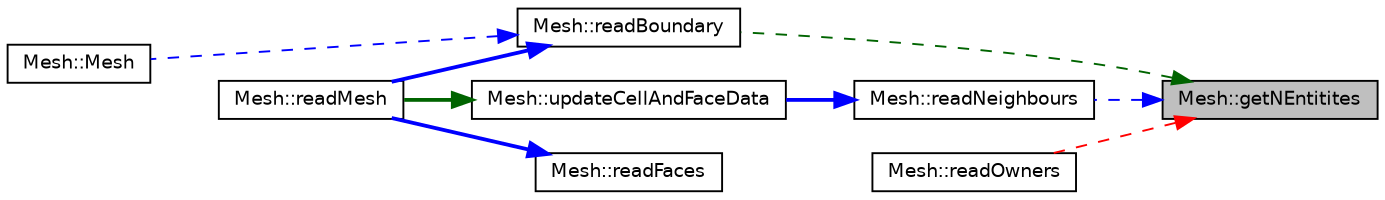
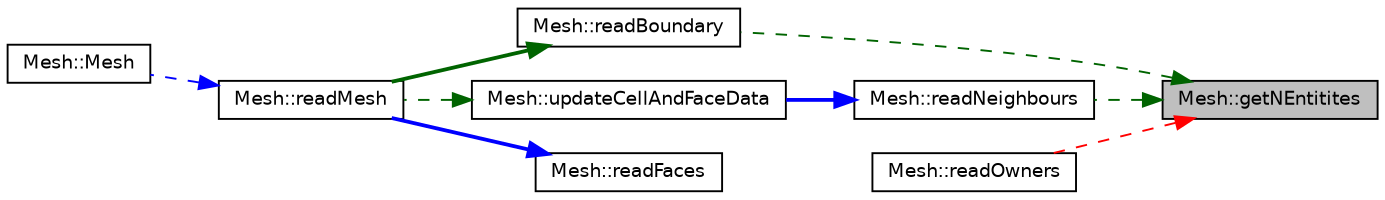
(324, 48) -> (175, 79)
(460, 66) -> (460, 66)
(428, 100) -> (428, 100)
(1118, 100) -> (1118, 100)
